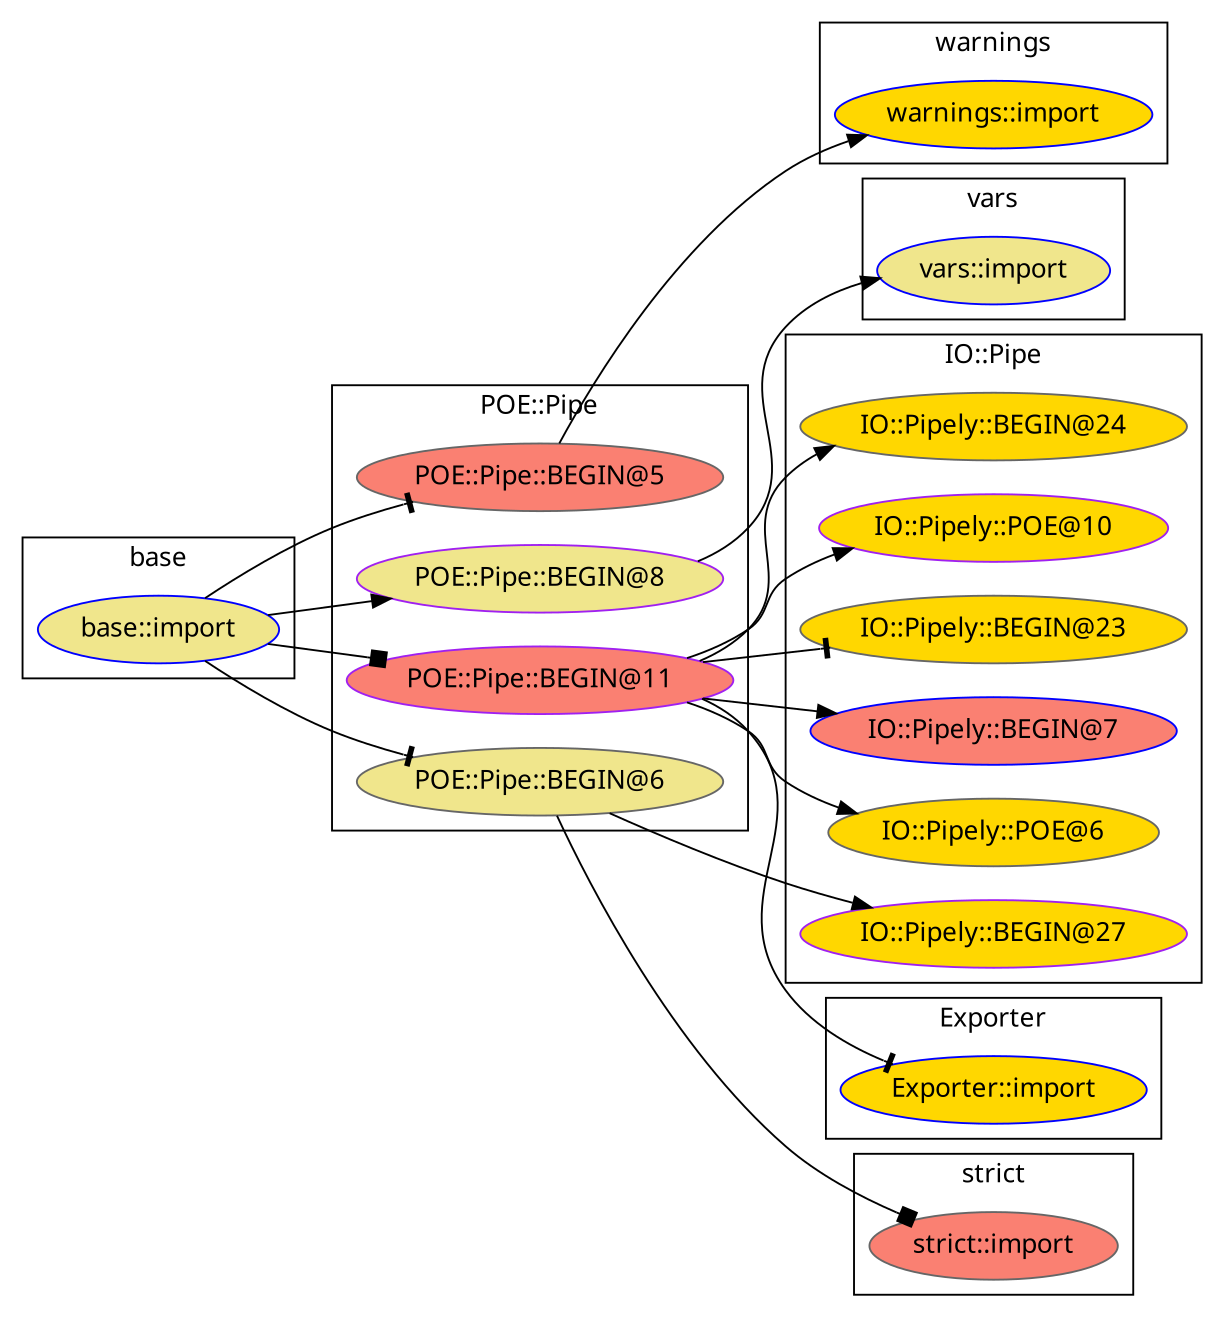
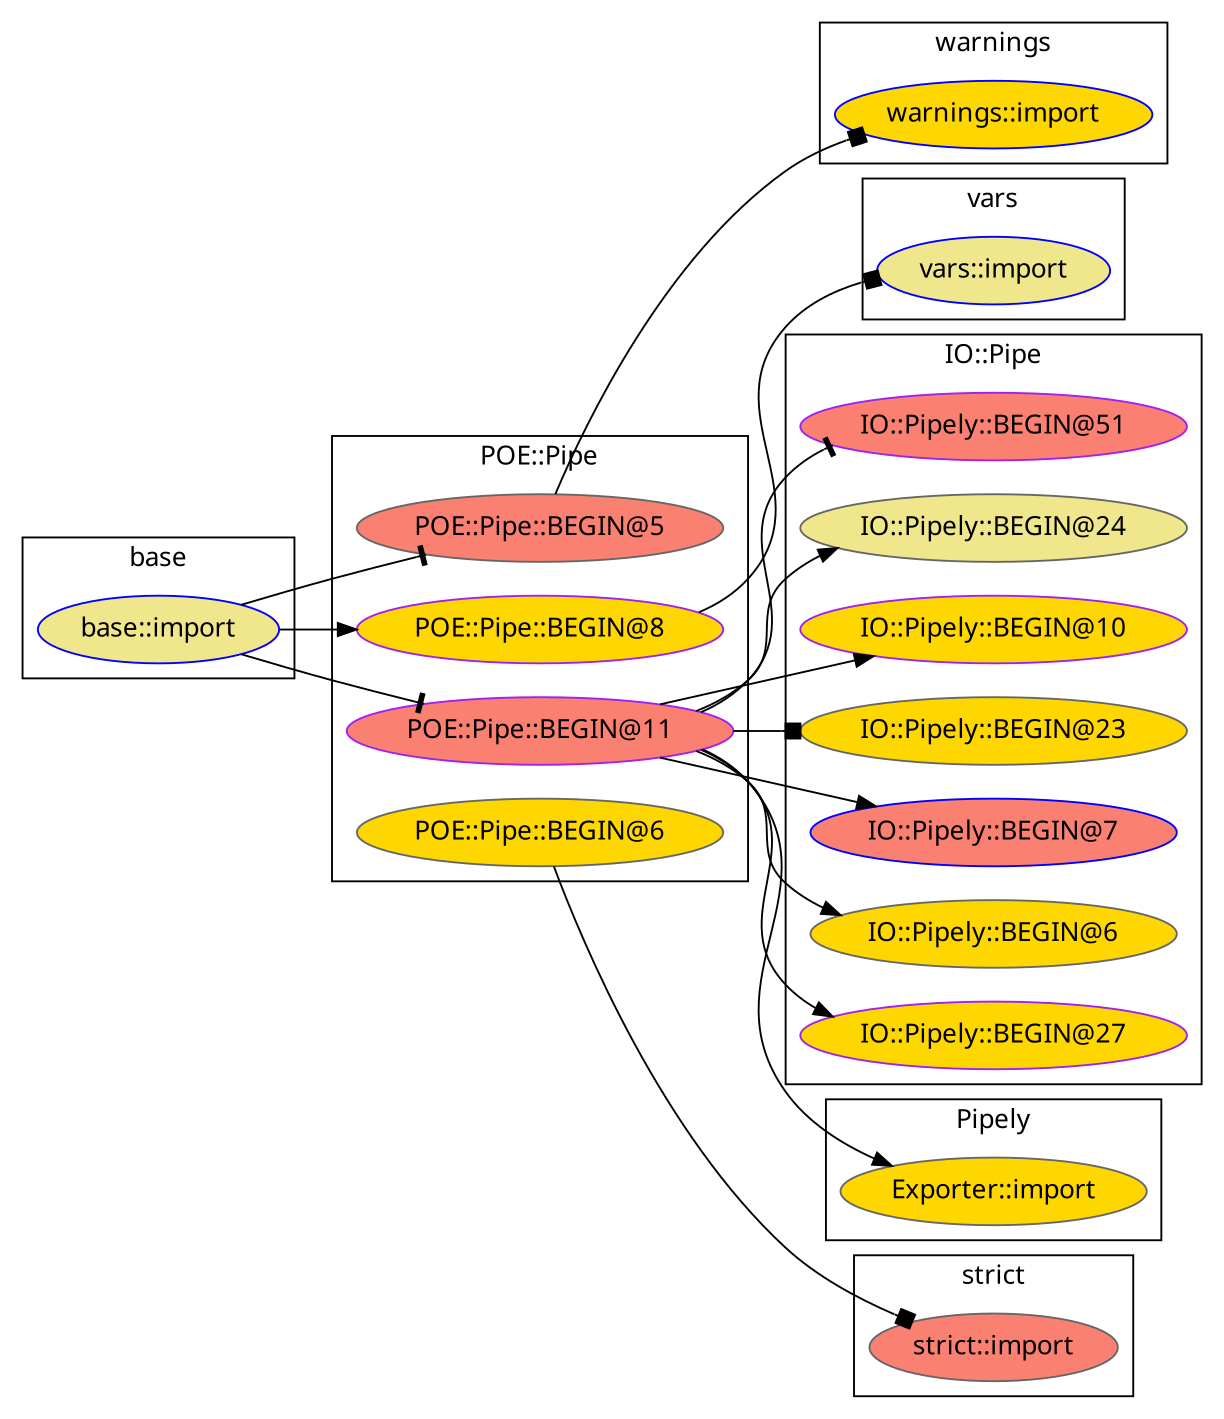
(679, 267) -> (670, 290)
(765, 414) -> (764, 439)
none -> (994, 427)
(994, 427) -> (994, 528)
(994, 528) -> (994, 630)
(540, 579) -> (540, 630)
(318, 651) -> (319, 677)
(762, 655) -> (760, 731)
(300, 717) -> none
(540, 782) -> (540, 832)
(994, 832) -> (994, 934)
(729, 863) -> (767, 882)
(764, 892) -> (762, 975)
(994, 1019) -> (994, 1121)
(994, 1090) -> (994, 1191)
